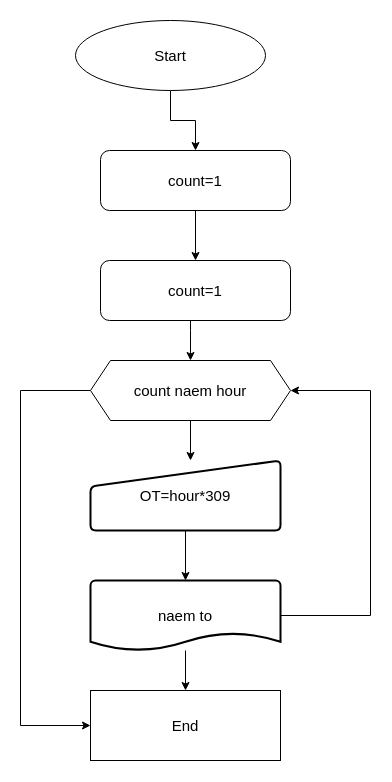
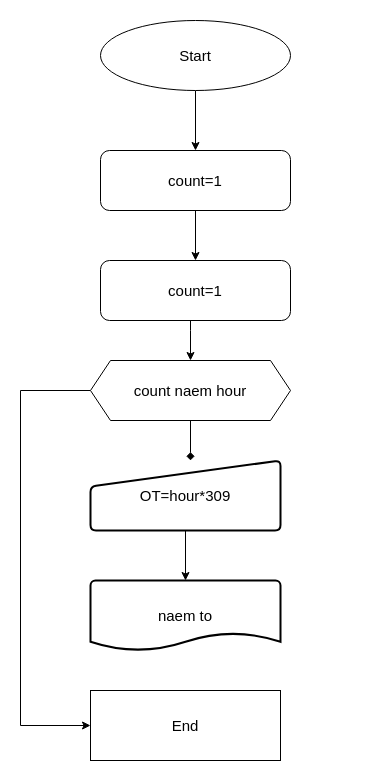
(171, 56) -> (196, 56)
(191, 452) -> (191, 452)
(371, 512) -> none
(186, 667) -> none
